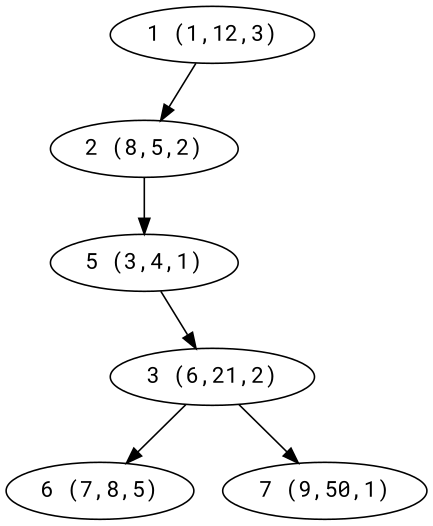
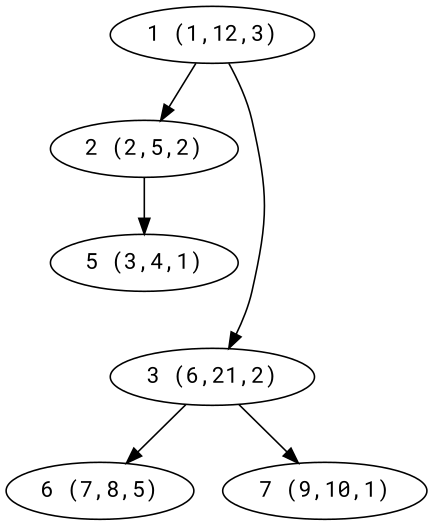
(144, 149) -> (144, 149)
(174, 313) -> (264, 198)
(325, 491) -> (325, 491)
